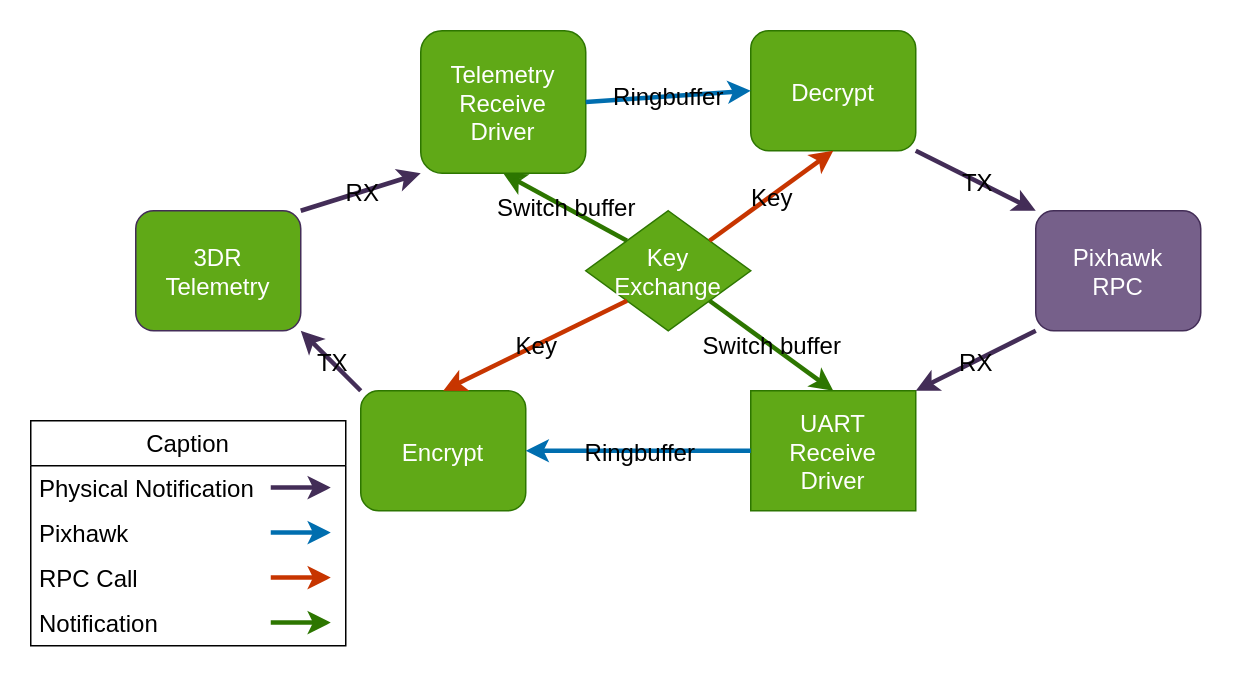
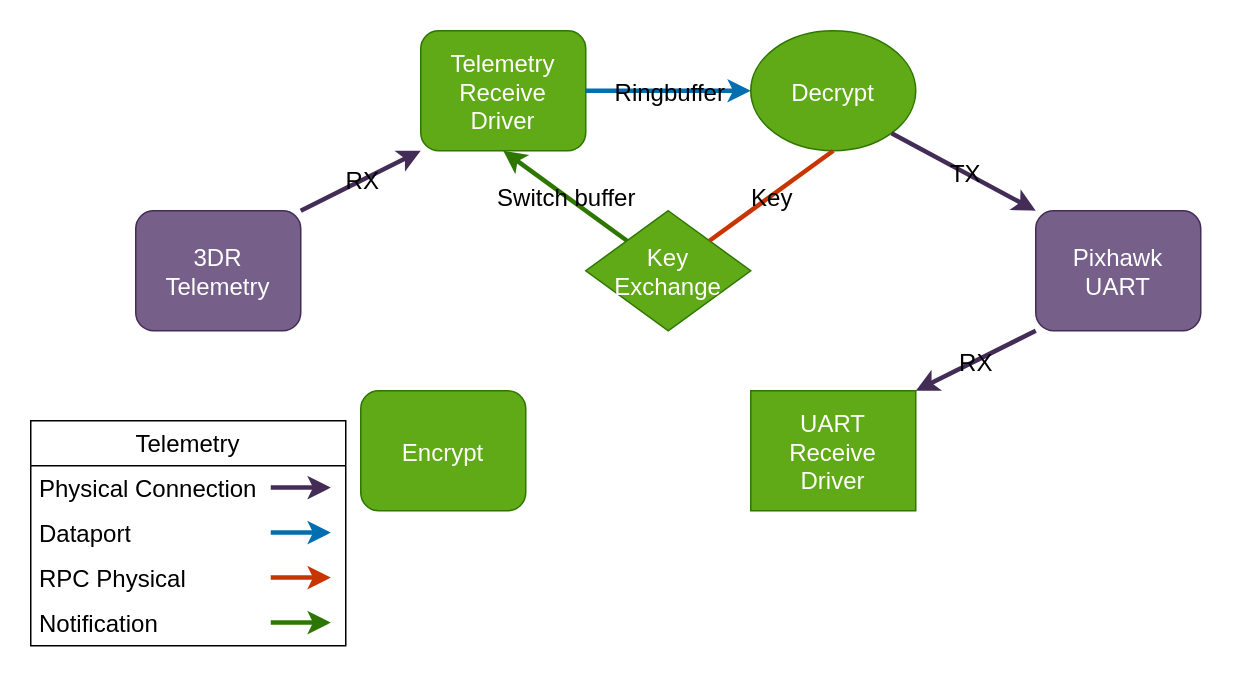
(833, 91) -> (833, 91)
(503, 102) -> (503, 91)
(819, 161) -> (825, 157)
(1118, 258) -> (1118, 258)
(218, 271) -> (218, 271)
(765, 341) -> none
(542, 342) -> none
(336, 366) -> none
(188, 443) -> (188, 443)
(646, 451) -> none
(132, 488) -> (126, 488)
(73, 533) -> (80, 533)
(73, 578) -> (93, 578)
